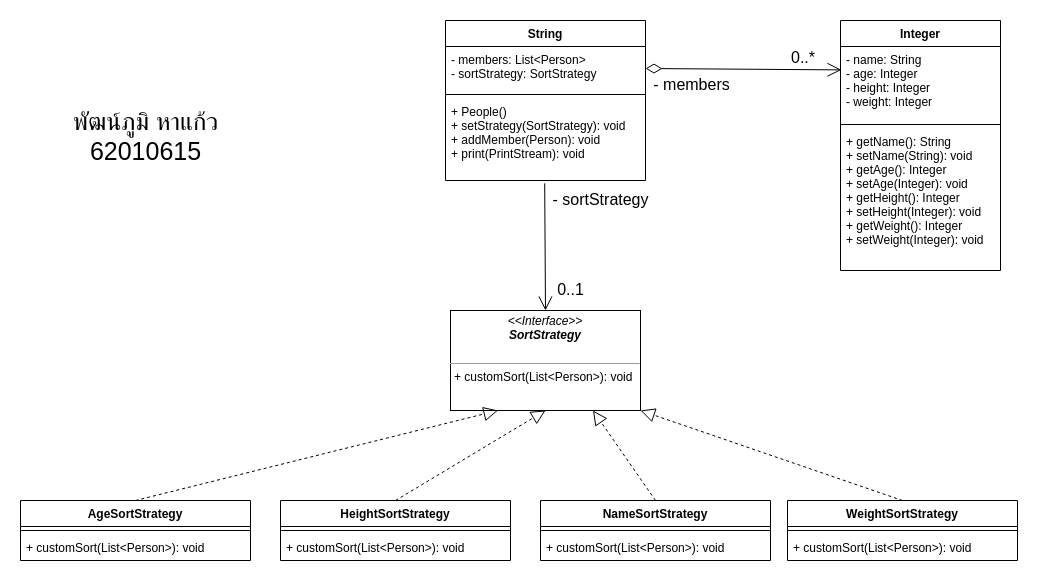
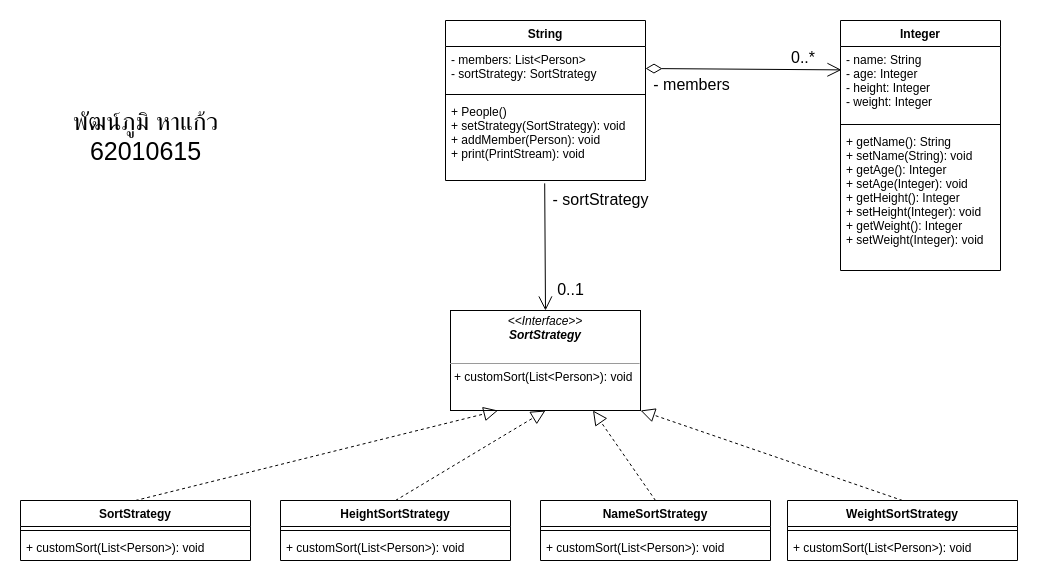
(135, 514) -> (135, 514)
